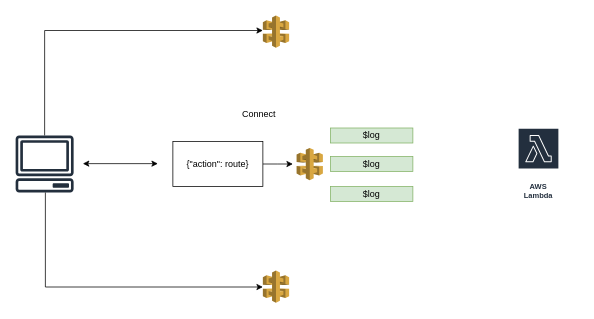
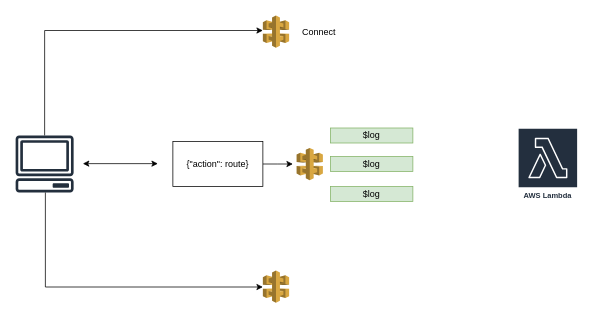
(259, 114) -> (319, 32)
(539, 165) -> (548, 165)
